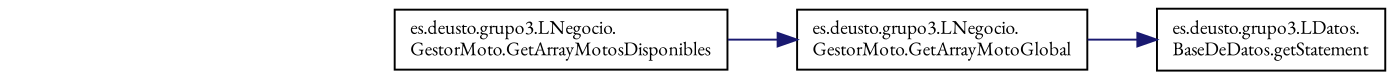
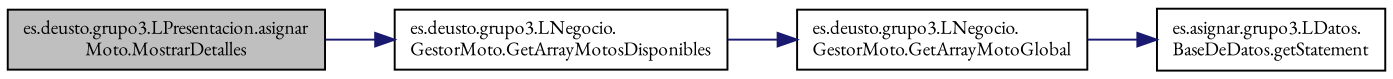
none -> (166, 40)
(1271, 40) -> (1271, 40)
